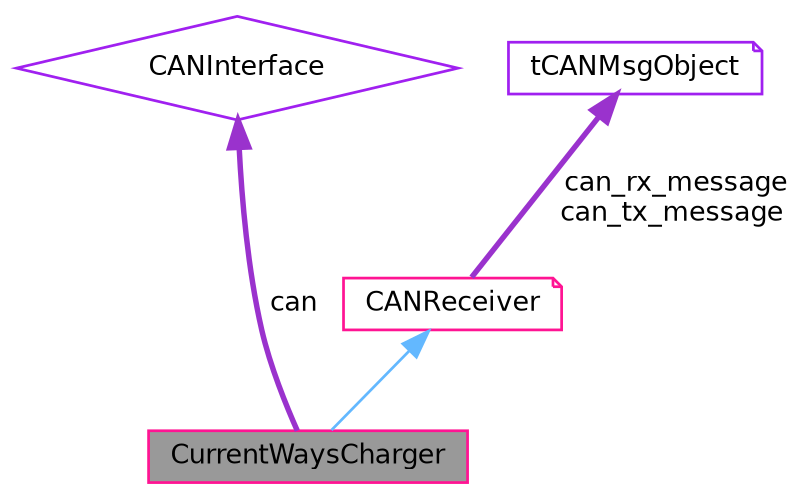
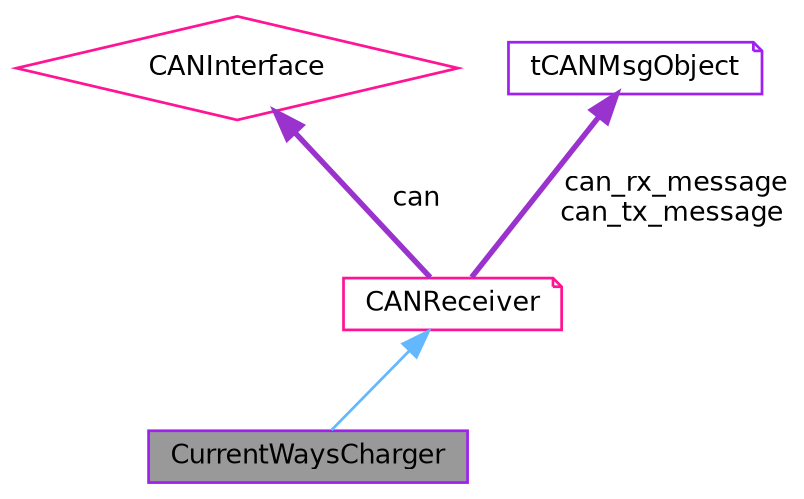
(237, 68) -> (237, 68)
(254, 292) -> (363, 205)
(308, 457) -> (308, 457)
